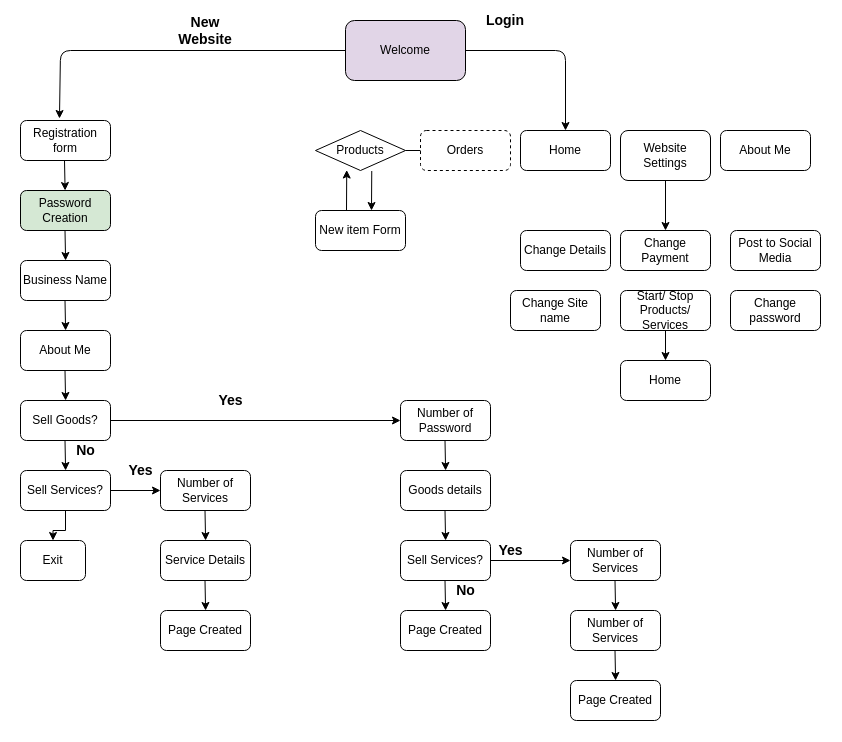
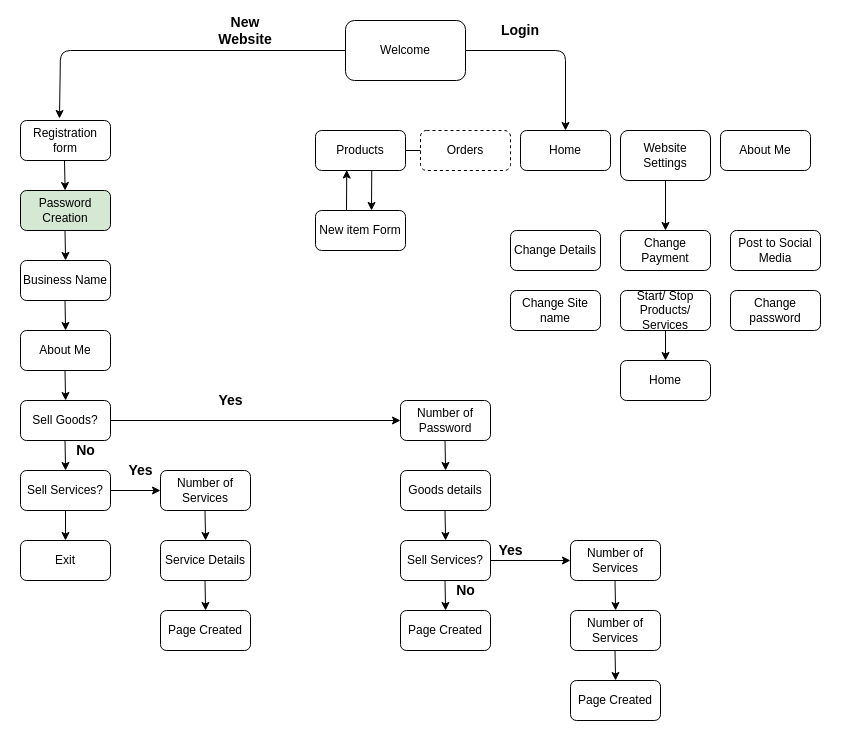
(506, 21) -> (521, 31)
(206, 31) -> (246, 31)
(406, 51) -> (406, 51)
(361, 151) -> (361, 151)
(566, 251) -> (556, 251)
(53, 561) -> (66, 561)
